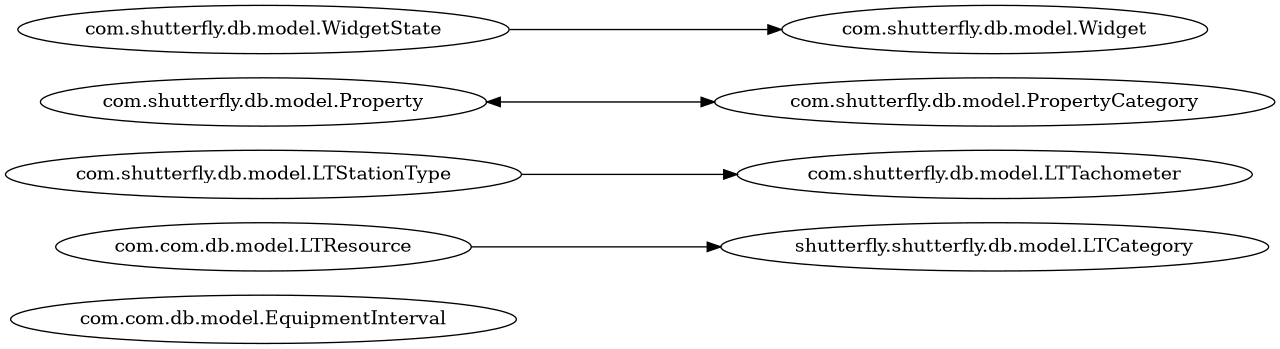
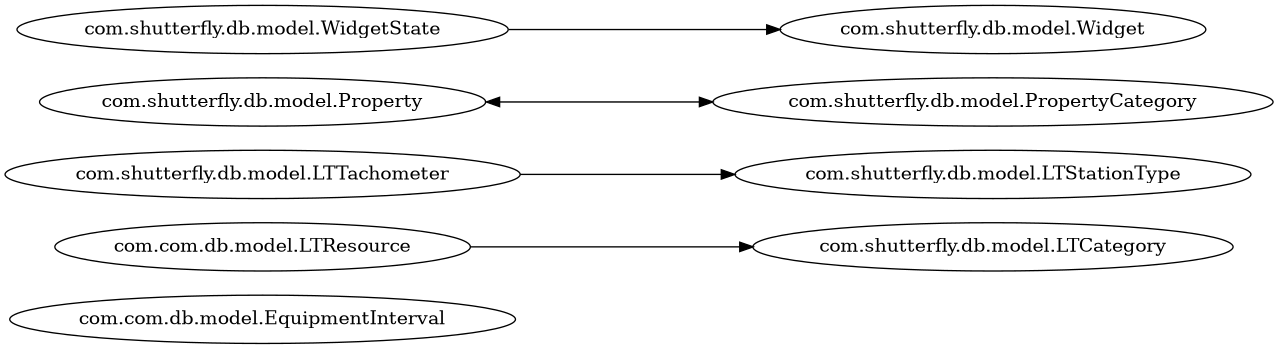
(623, 174) -> (621, 174)
(995, 247) -> (993, 247)
